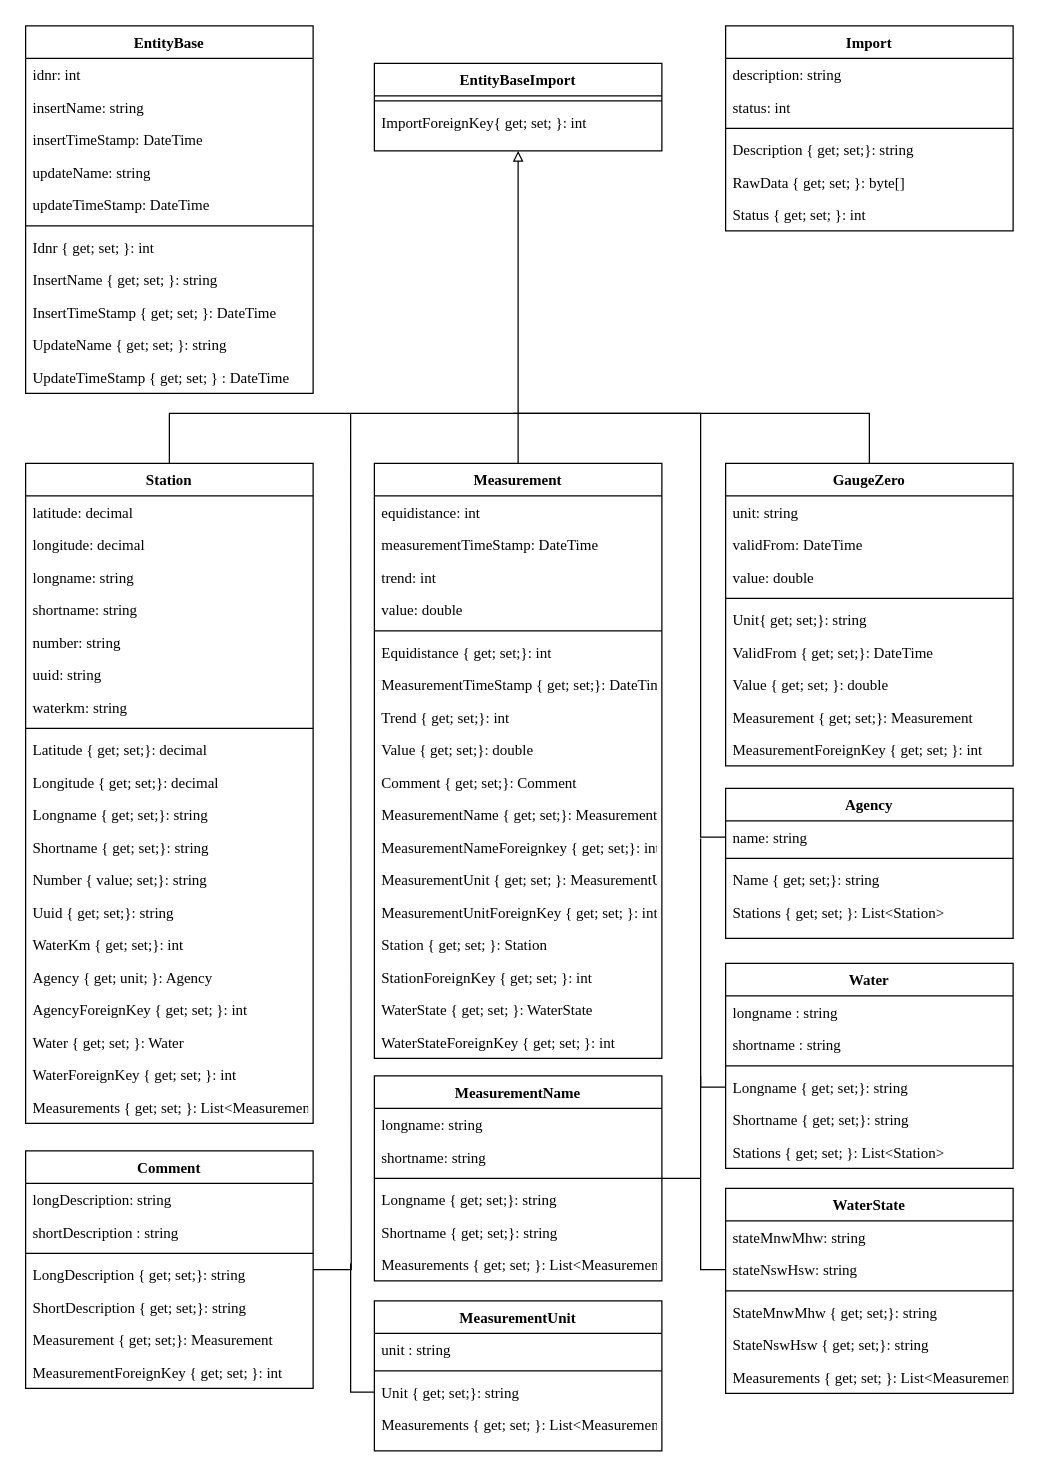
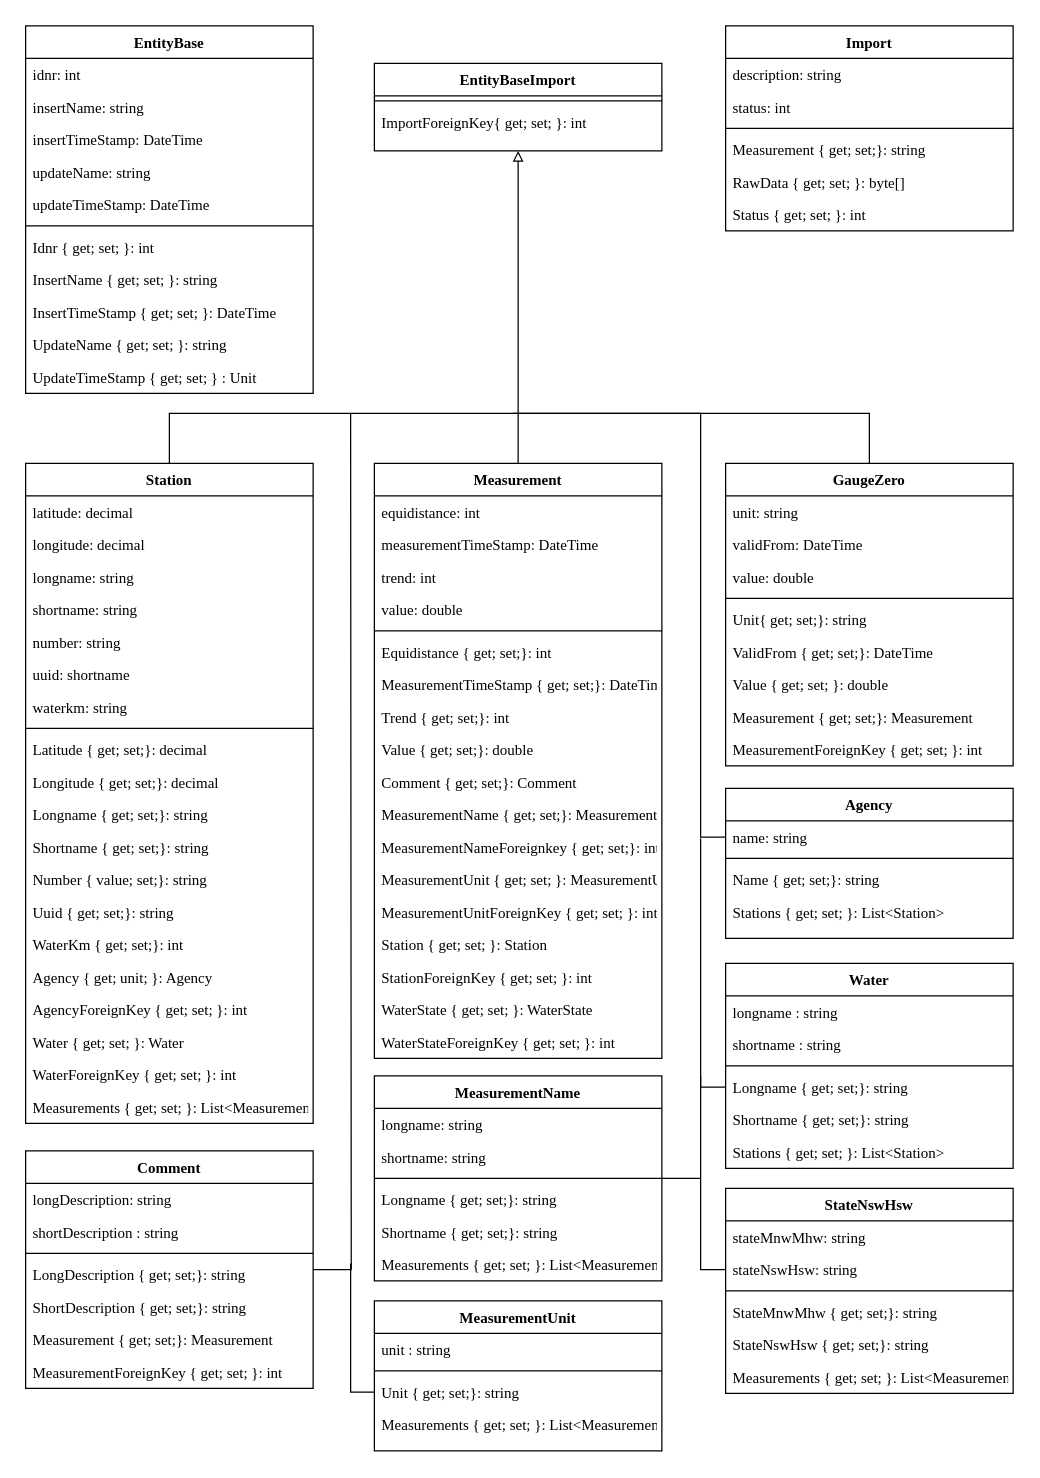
(847, 150) -> (851, 150)
(179, 378) -> (162, 378)
(75, 675) -> (90, 675)
(869, 1205) -> (869, 1205)
